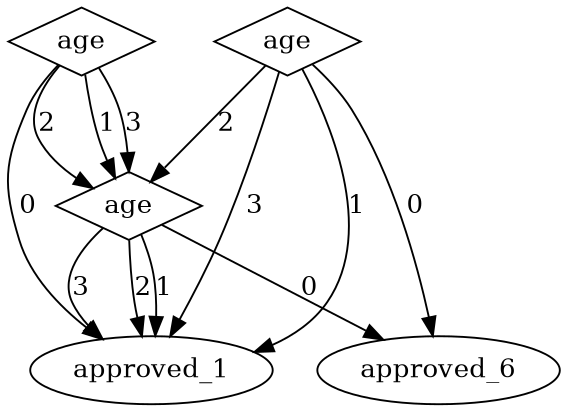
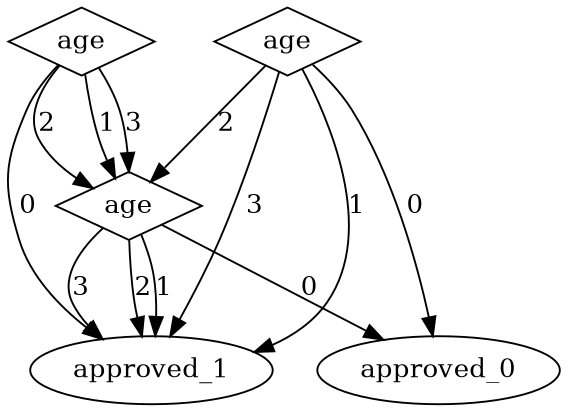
(439, 370) -> (439, 370)
